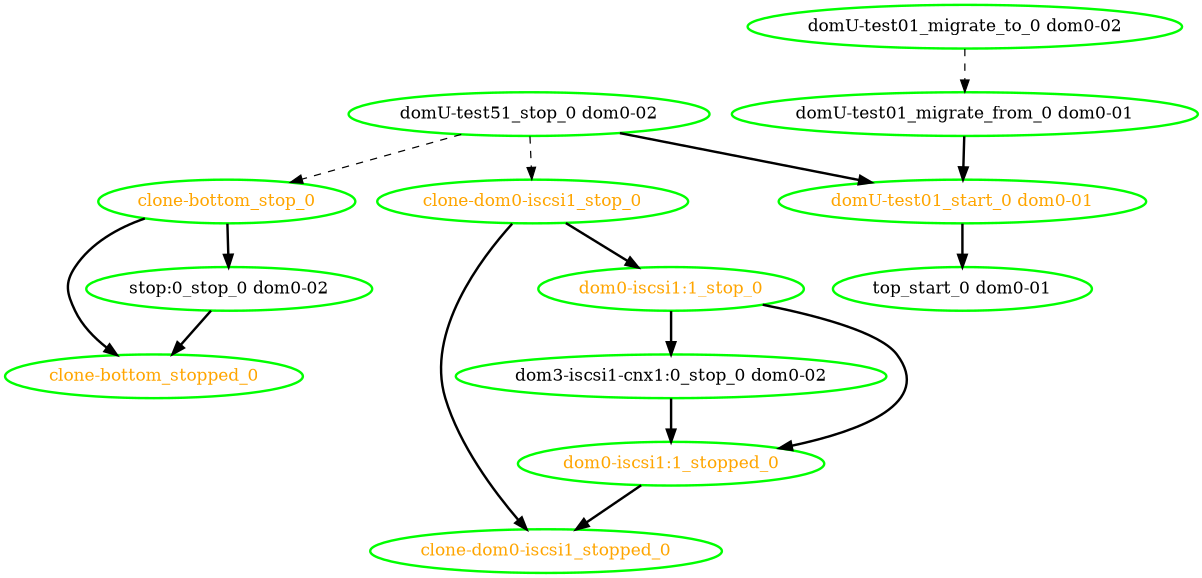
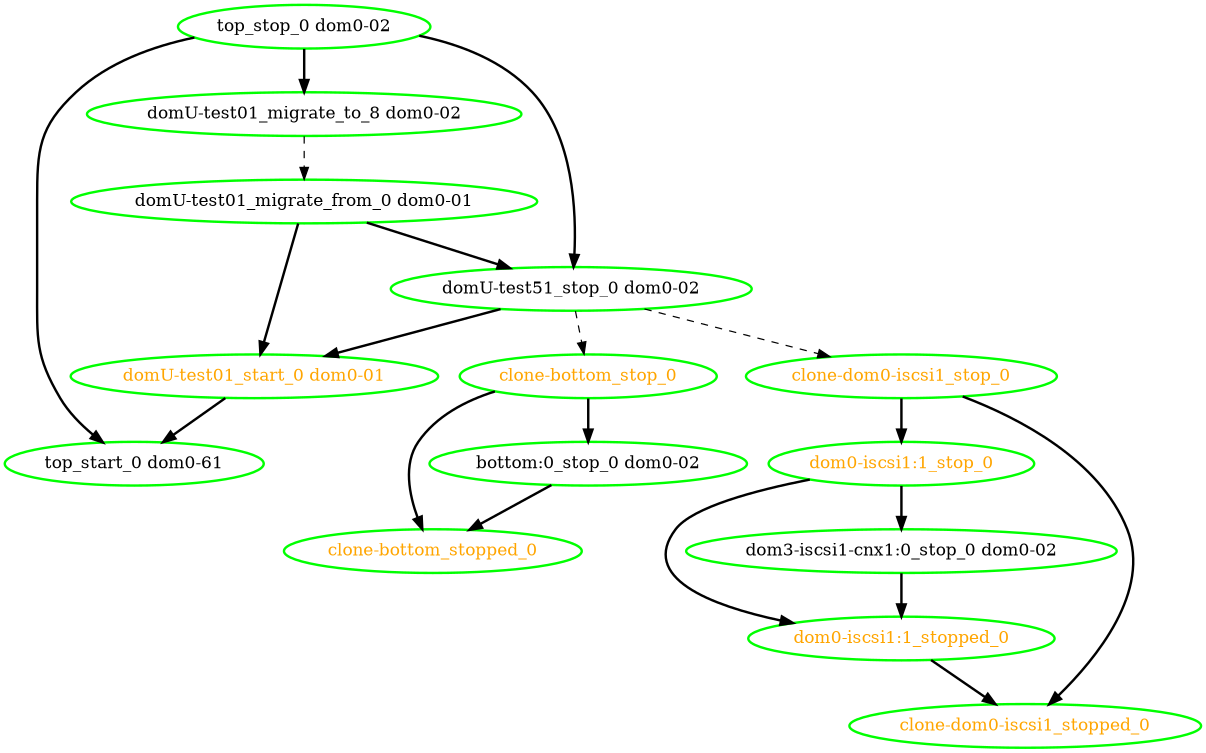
none -> (304, 27)
(965, 27) -> (304, 114)
none -> (432, 244)
(229, 289) -> (588, 464)
(962, 289) -> (134, 464)
